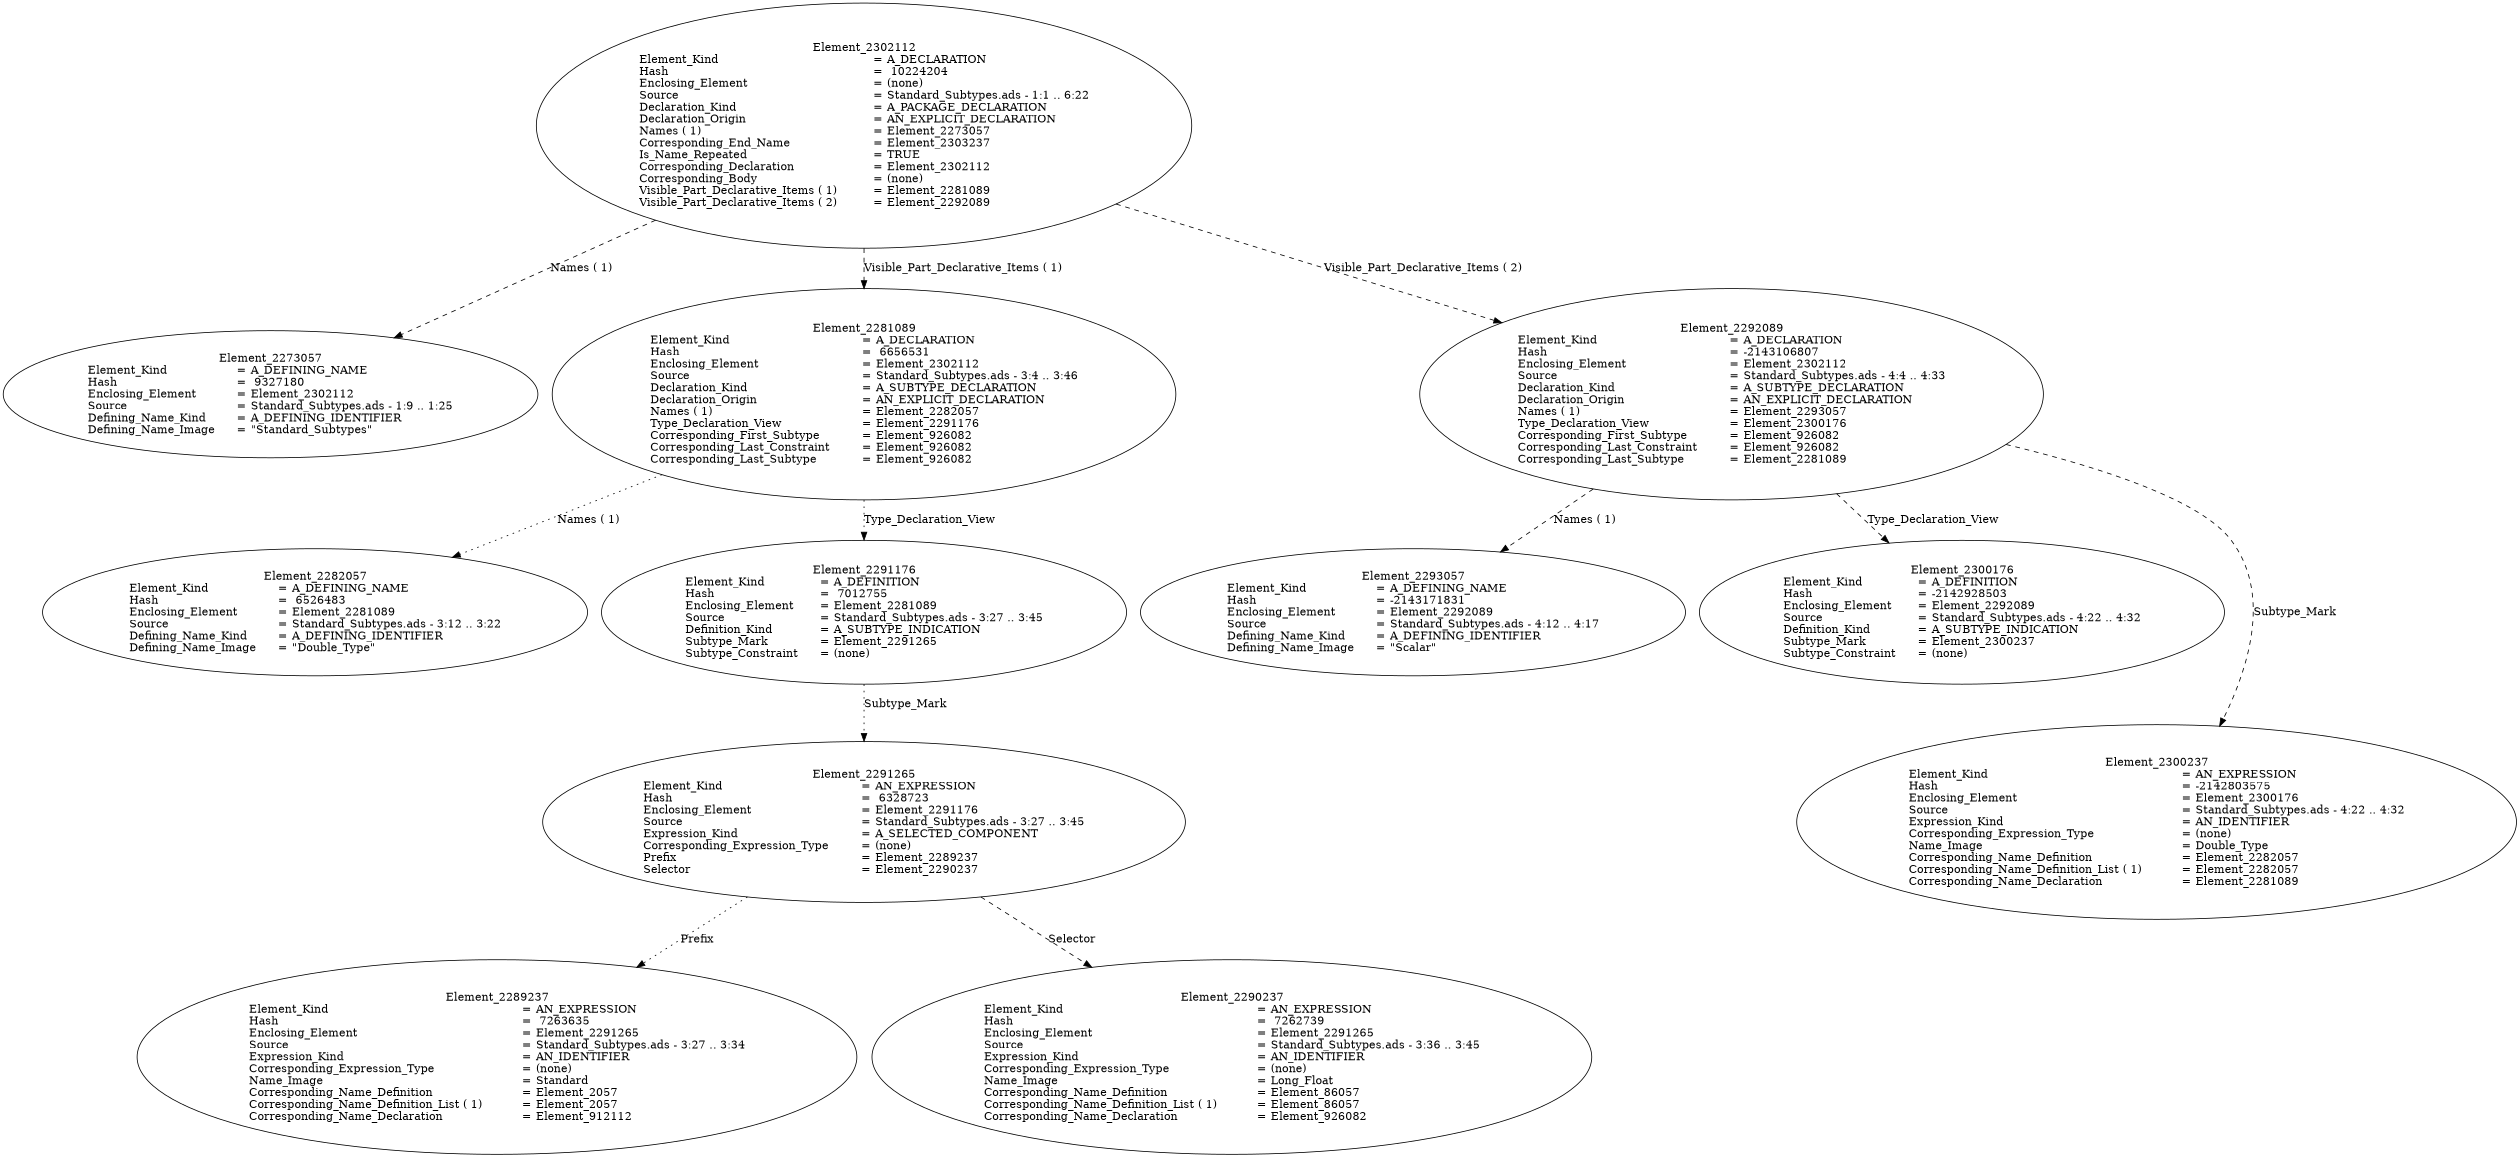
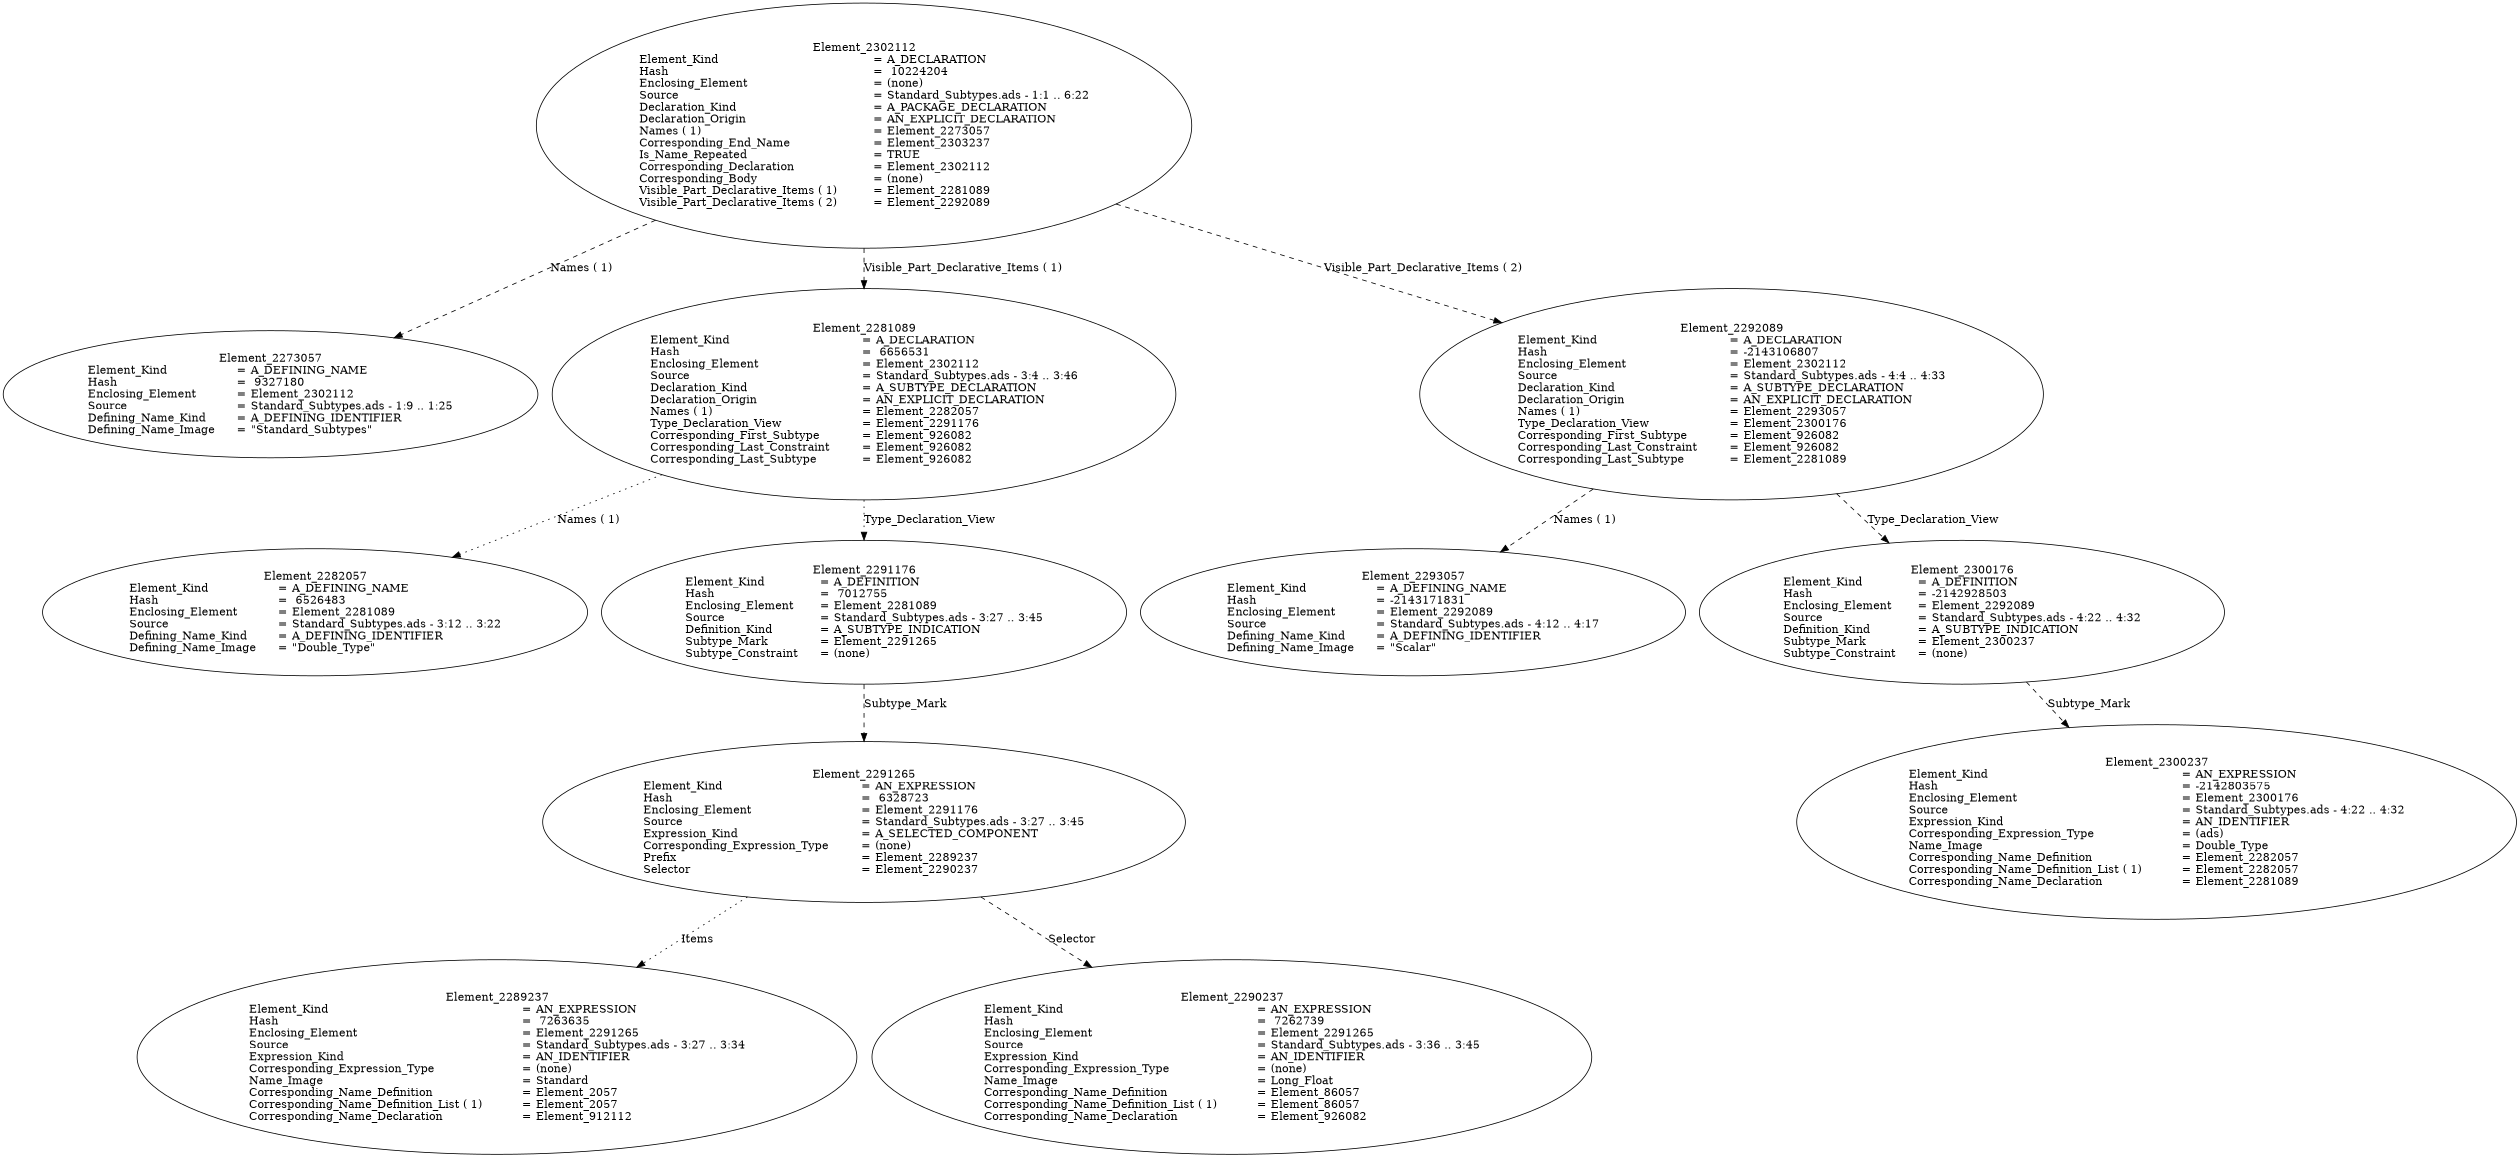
(2209, 520) -> (2045, 702)
(864, 709) -> (864, 709)
(2214, 834) -> (2210, 834)
(698, 940) -> (698, 940)
